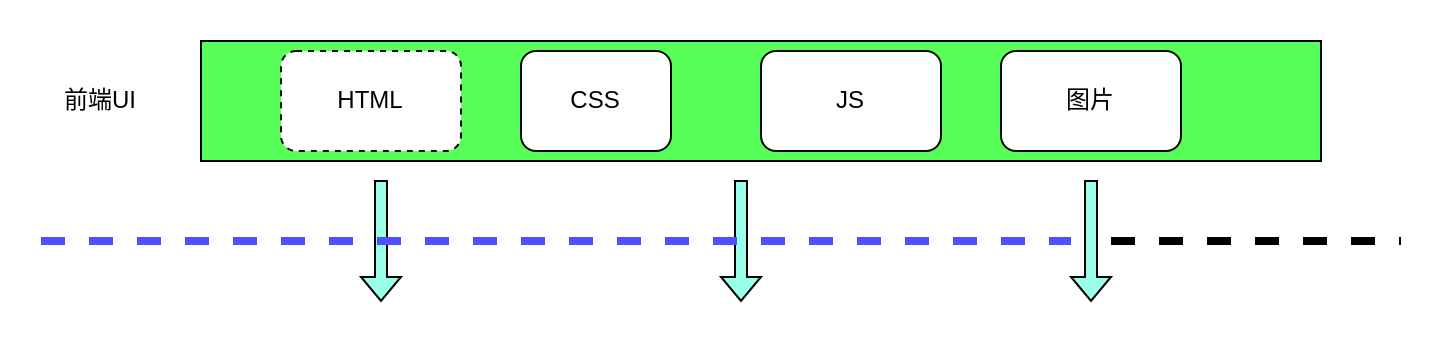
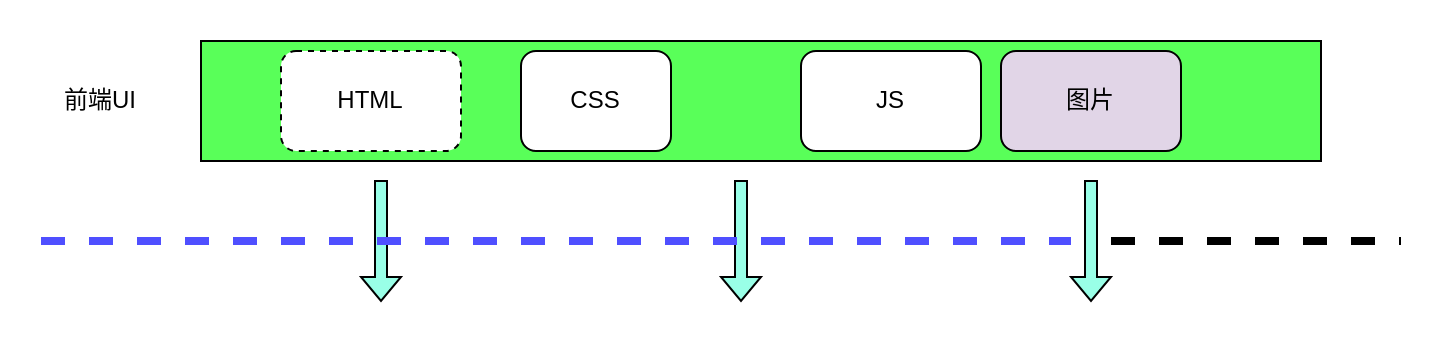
(851, 101) -> (891, 101)
(1091, 101) -> (1091, 101)
